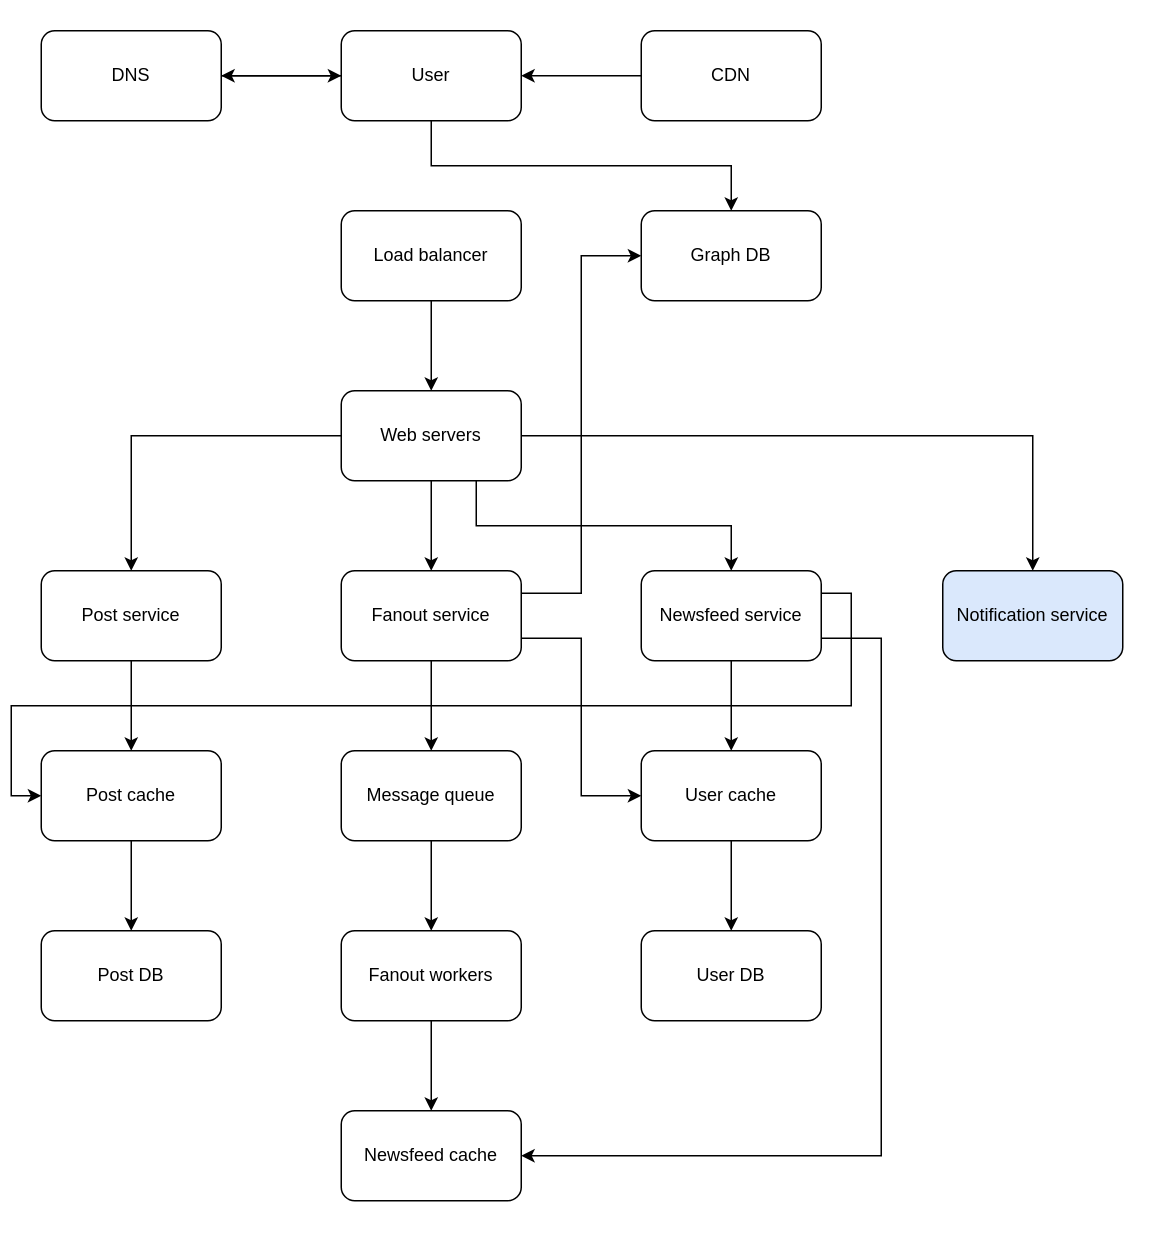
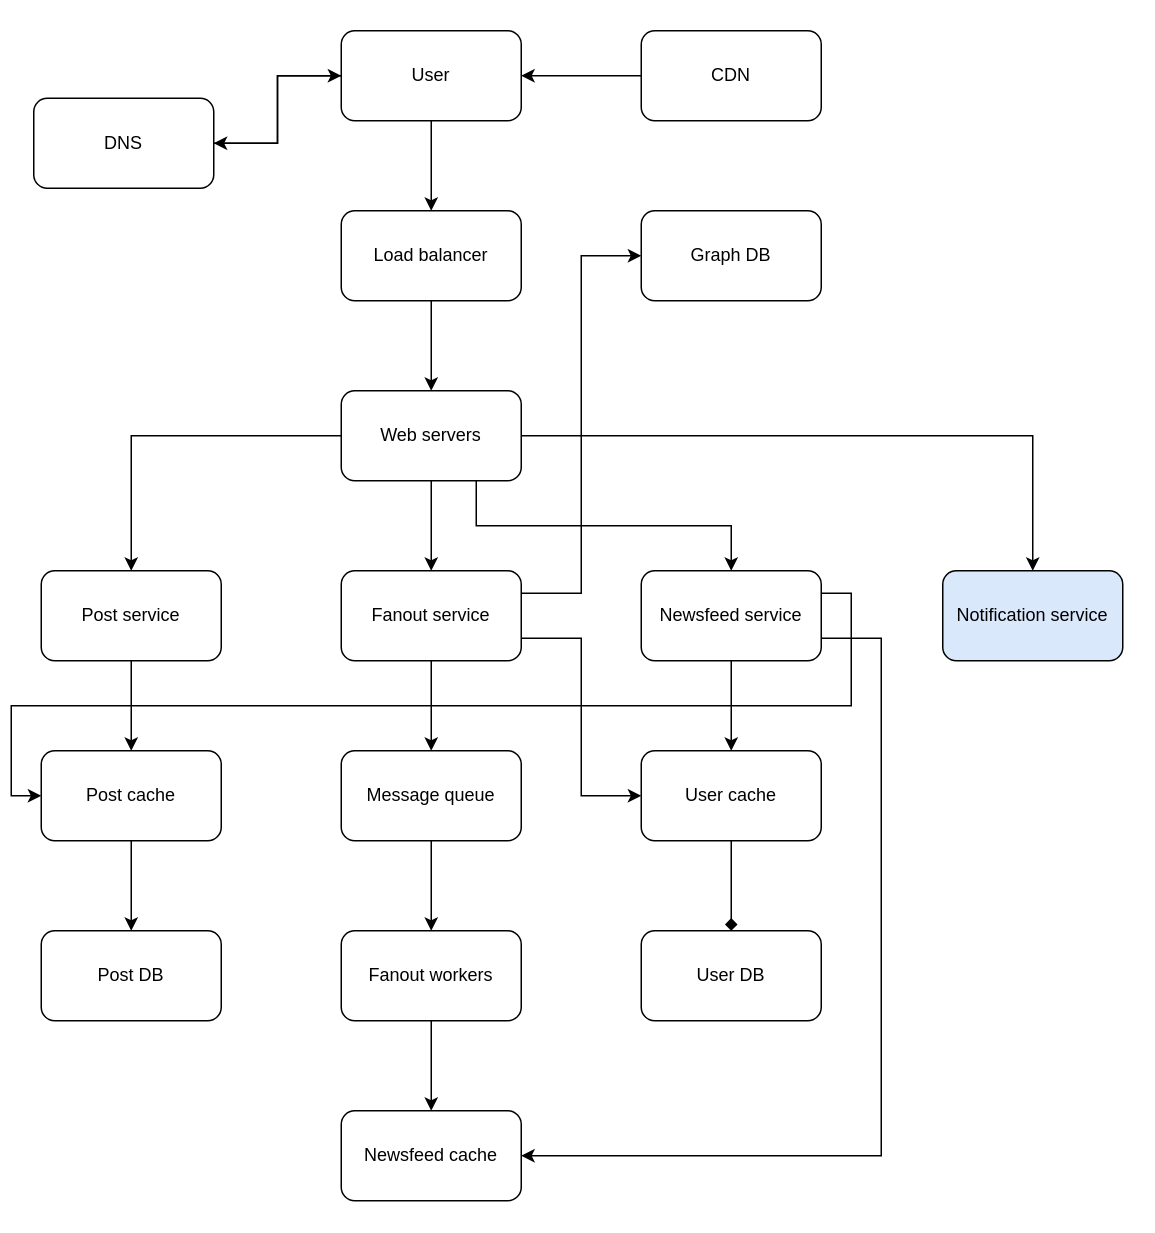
(131, 76) -> (124, 143)
(597, 166) -> (431, 182)
(731, 919) -> (731, 918)
